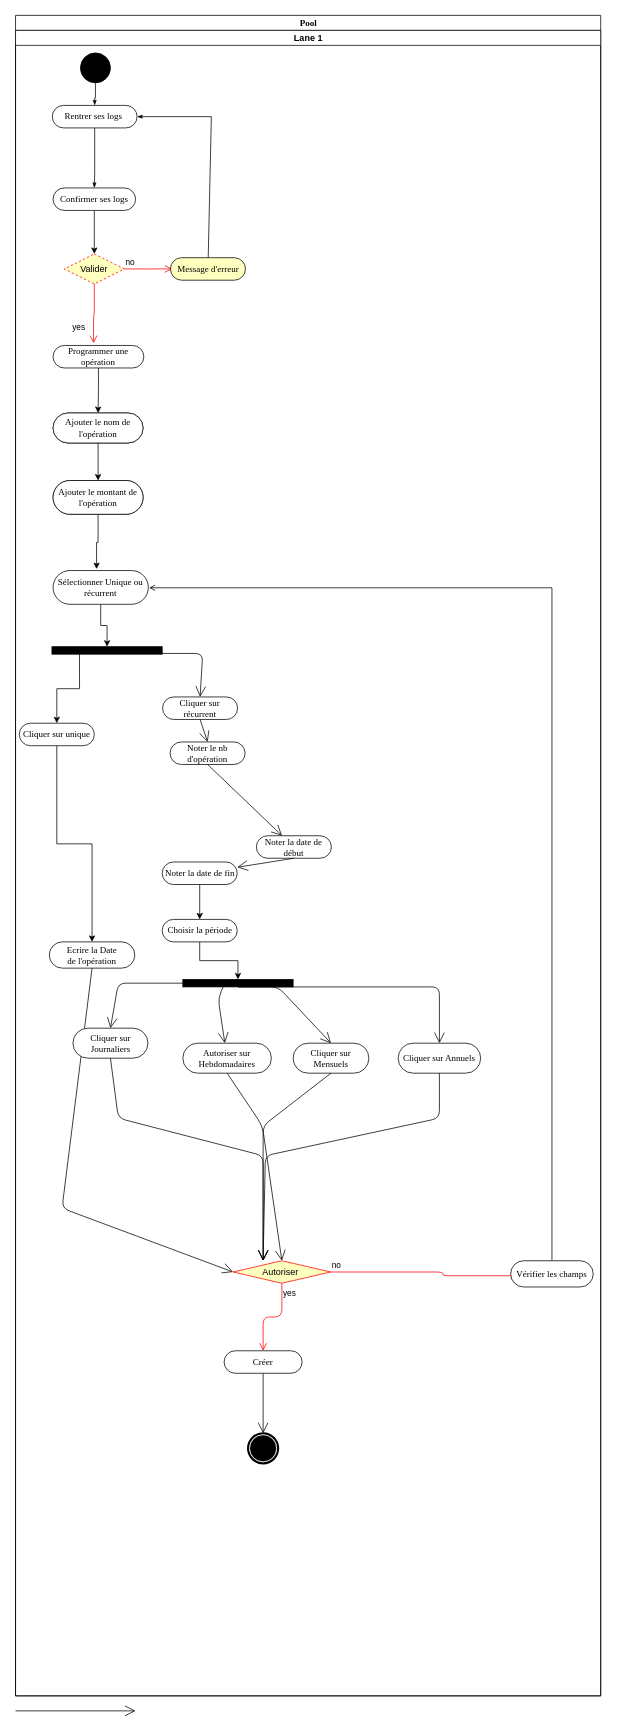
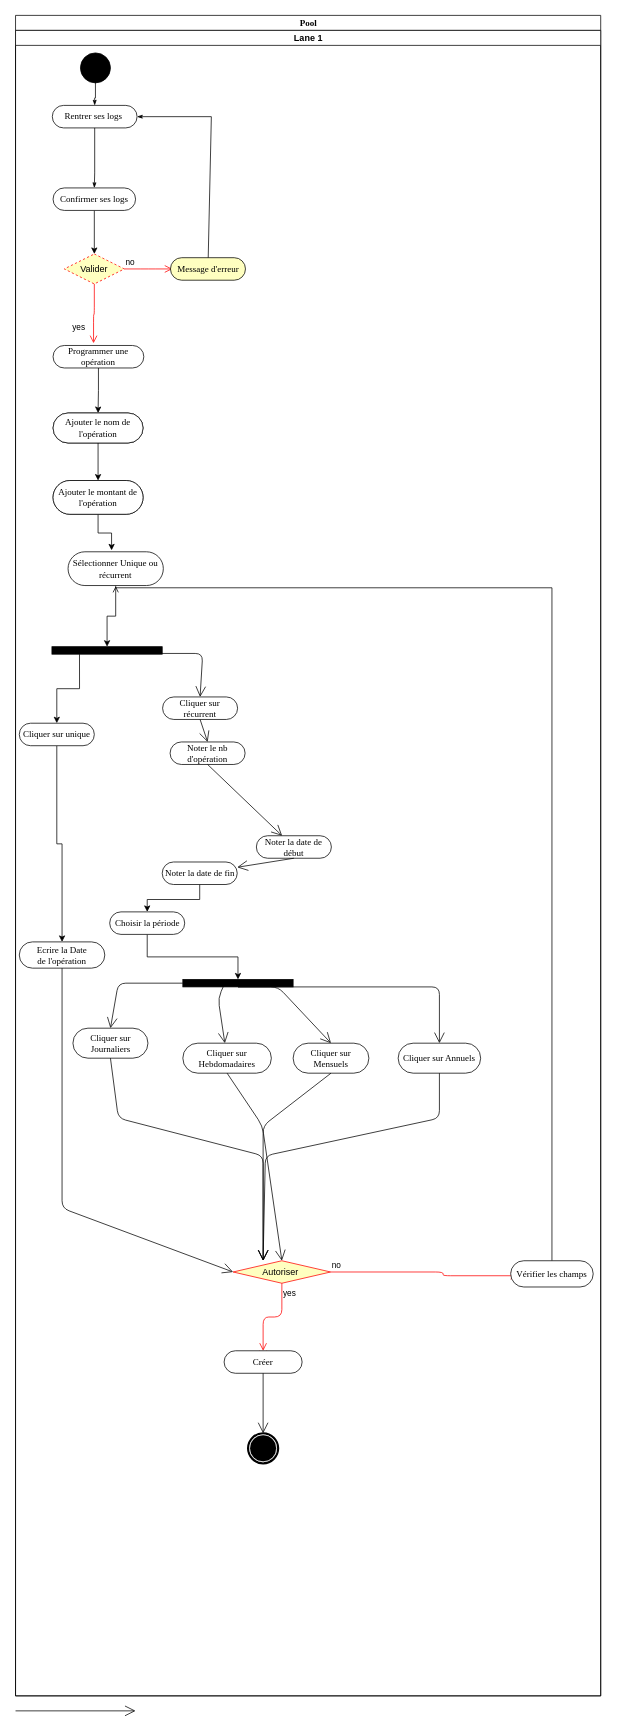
(101, 587) -> (116, 569)
(200, 930) -> (147, 923)
(92, 955) -> (62, 955)
(227, 1058) -> (227, 1058)
